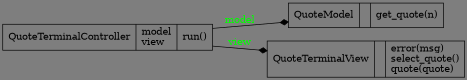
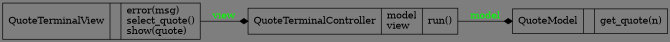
(236, 48) -> (220, 21)
(422, 69) -> (156, 31)
